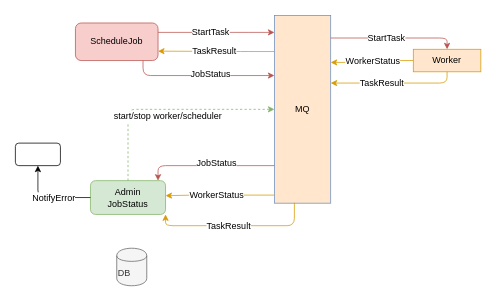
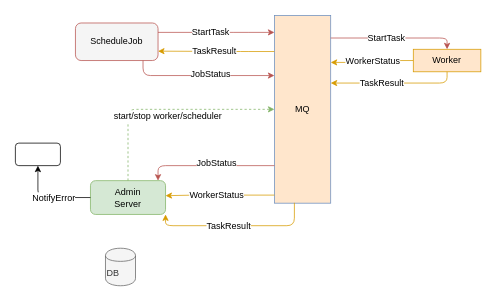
(117, 42) -> (117, 42)
(128, 198) -> (128, 198)
(132, 267) -> (120, 267)
